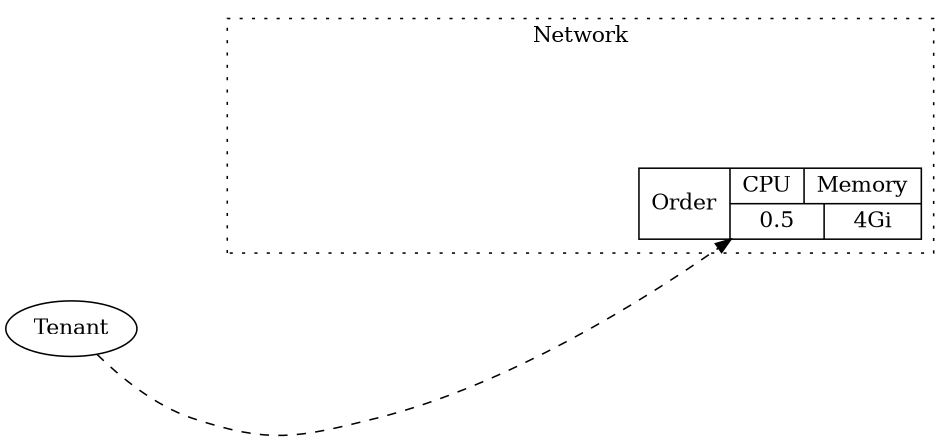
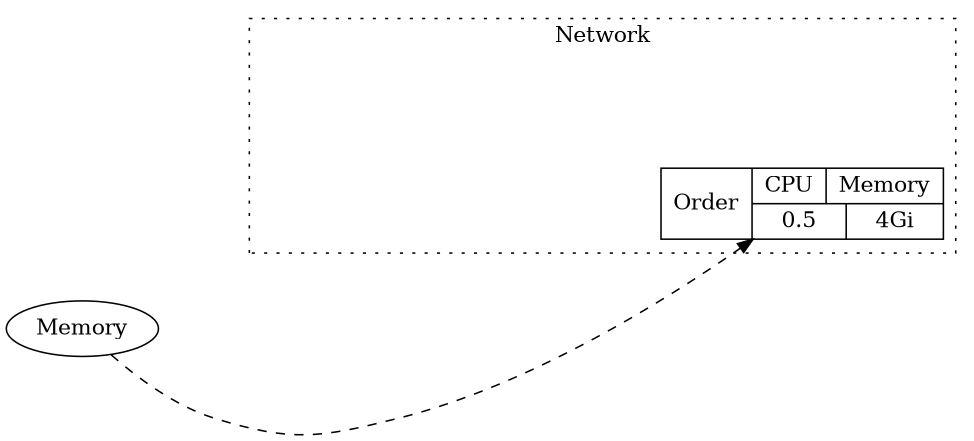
(71, 329) -> (82, 329)
